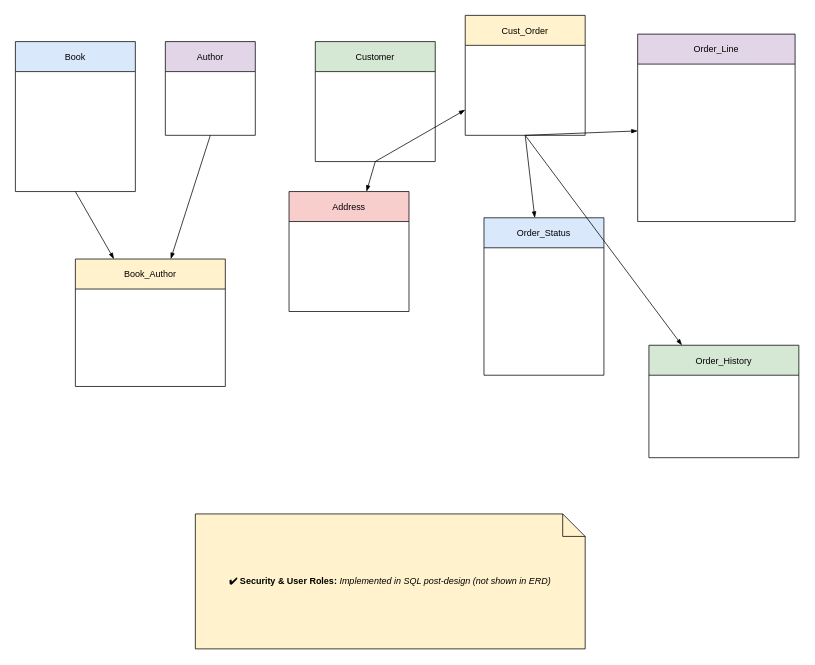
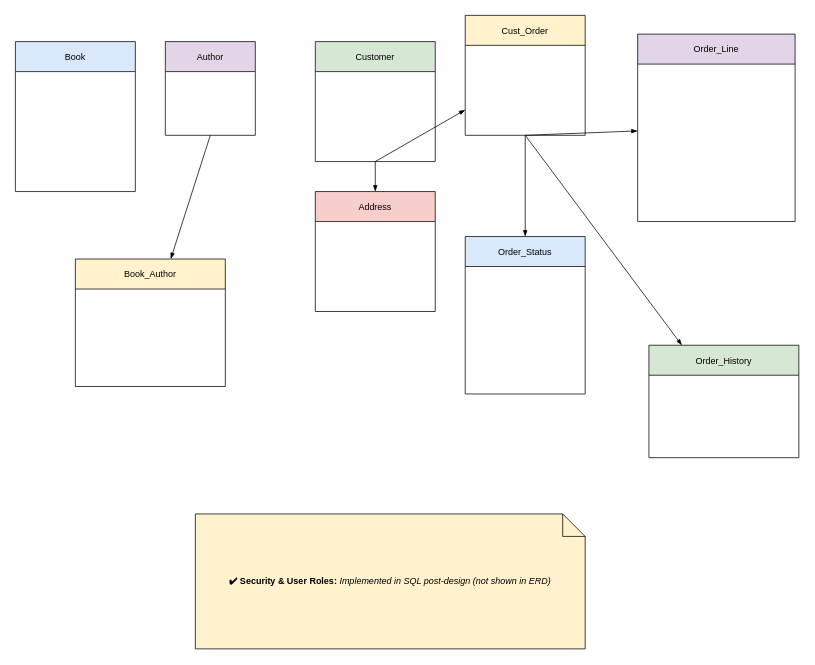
(93, 223) -> none
(349, 252) -> (375, 252)
(544, 297) -> (525, 315)
